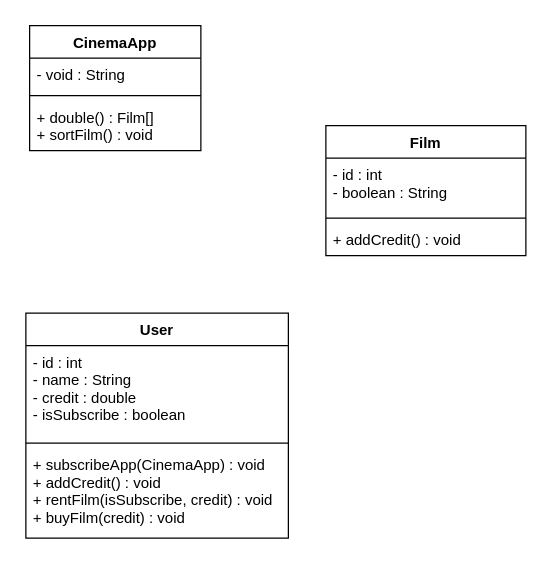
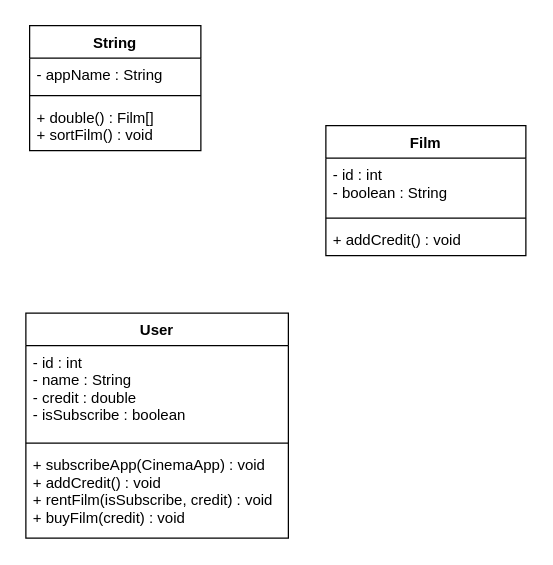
(114, 43) -> (114, 43)
(88, 75) -> (102, 75)
